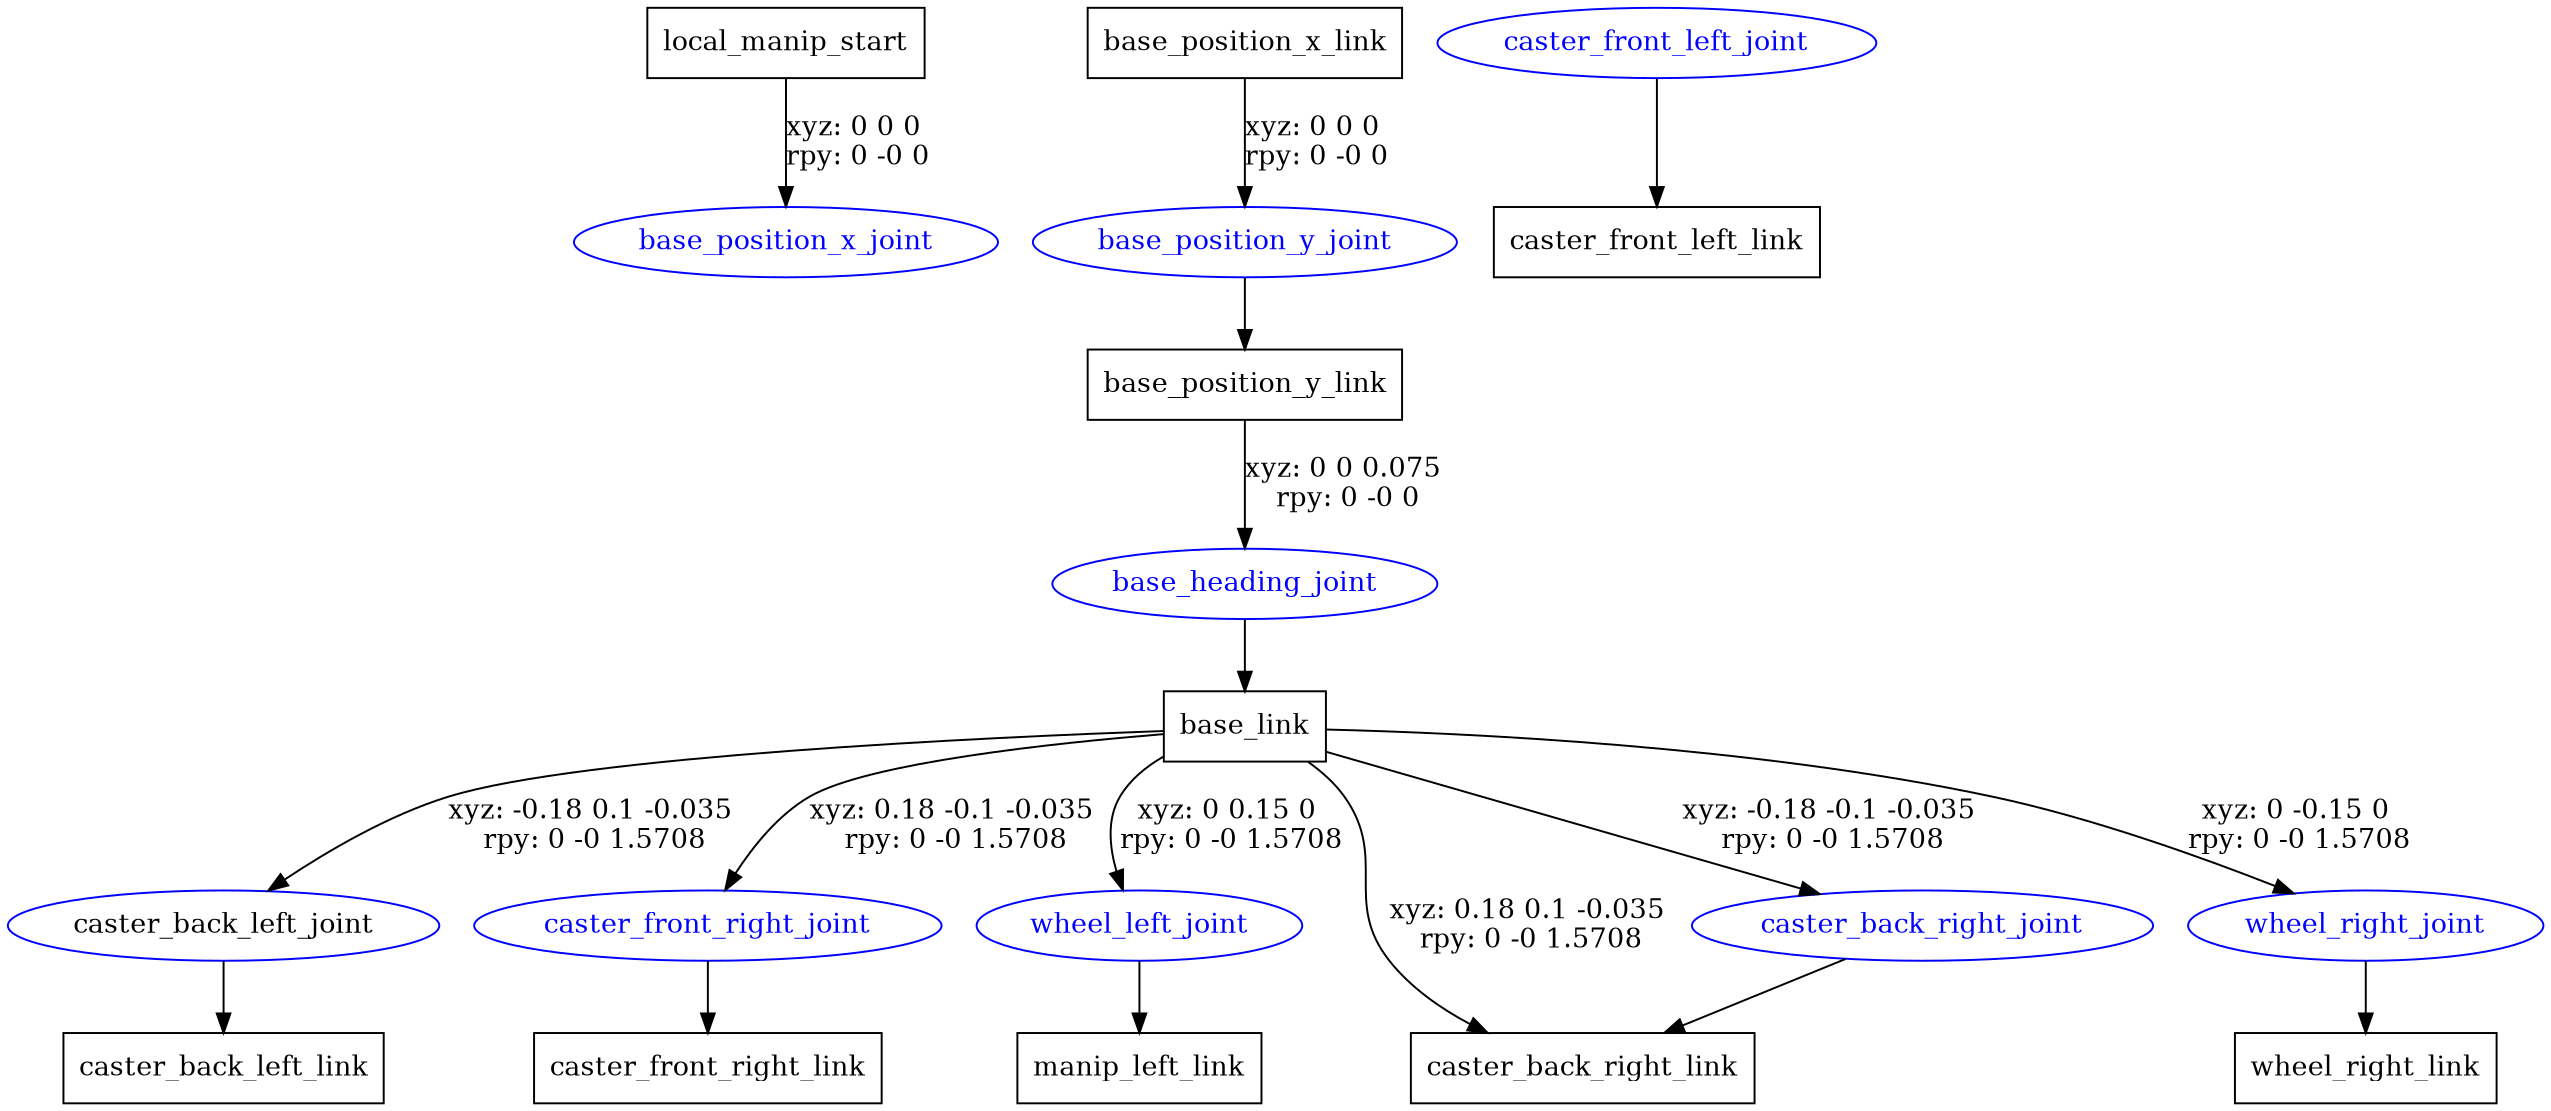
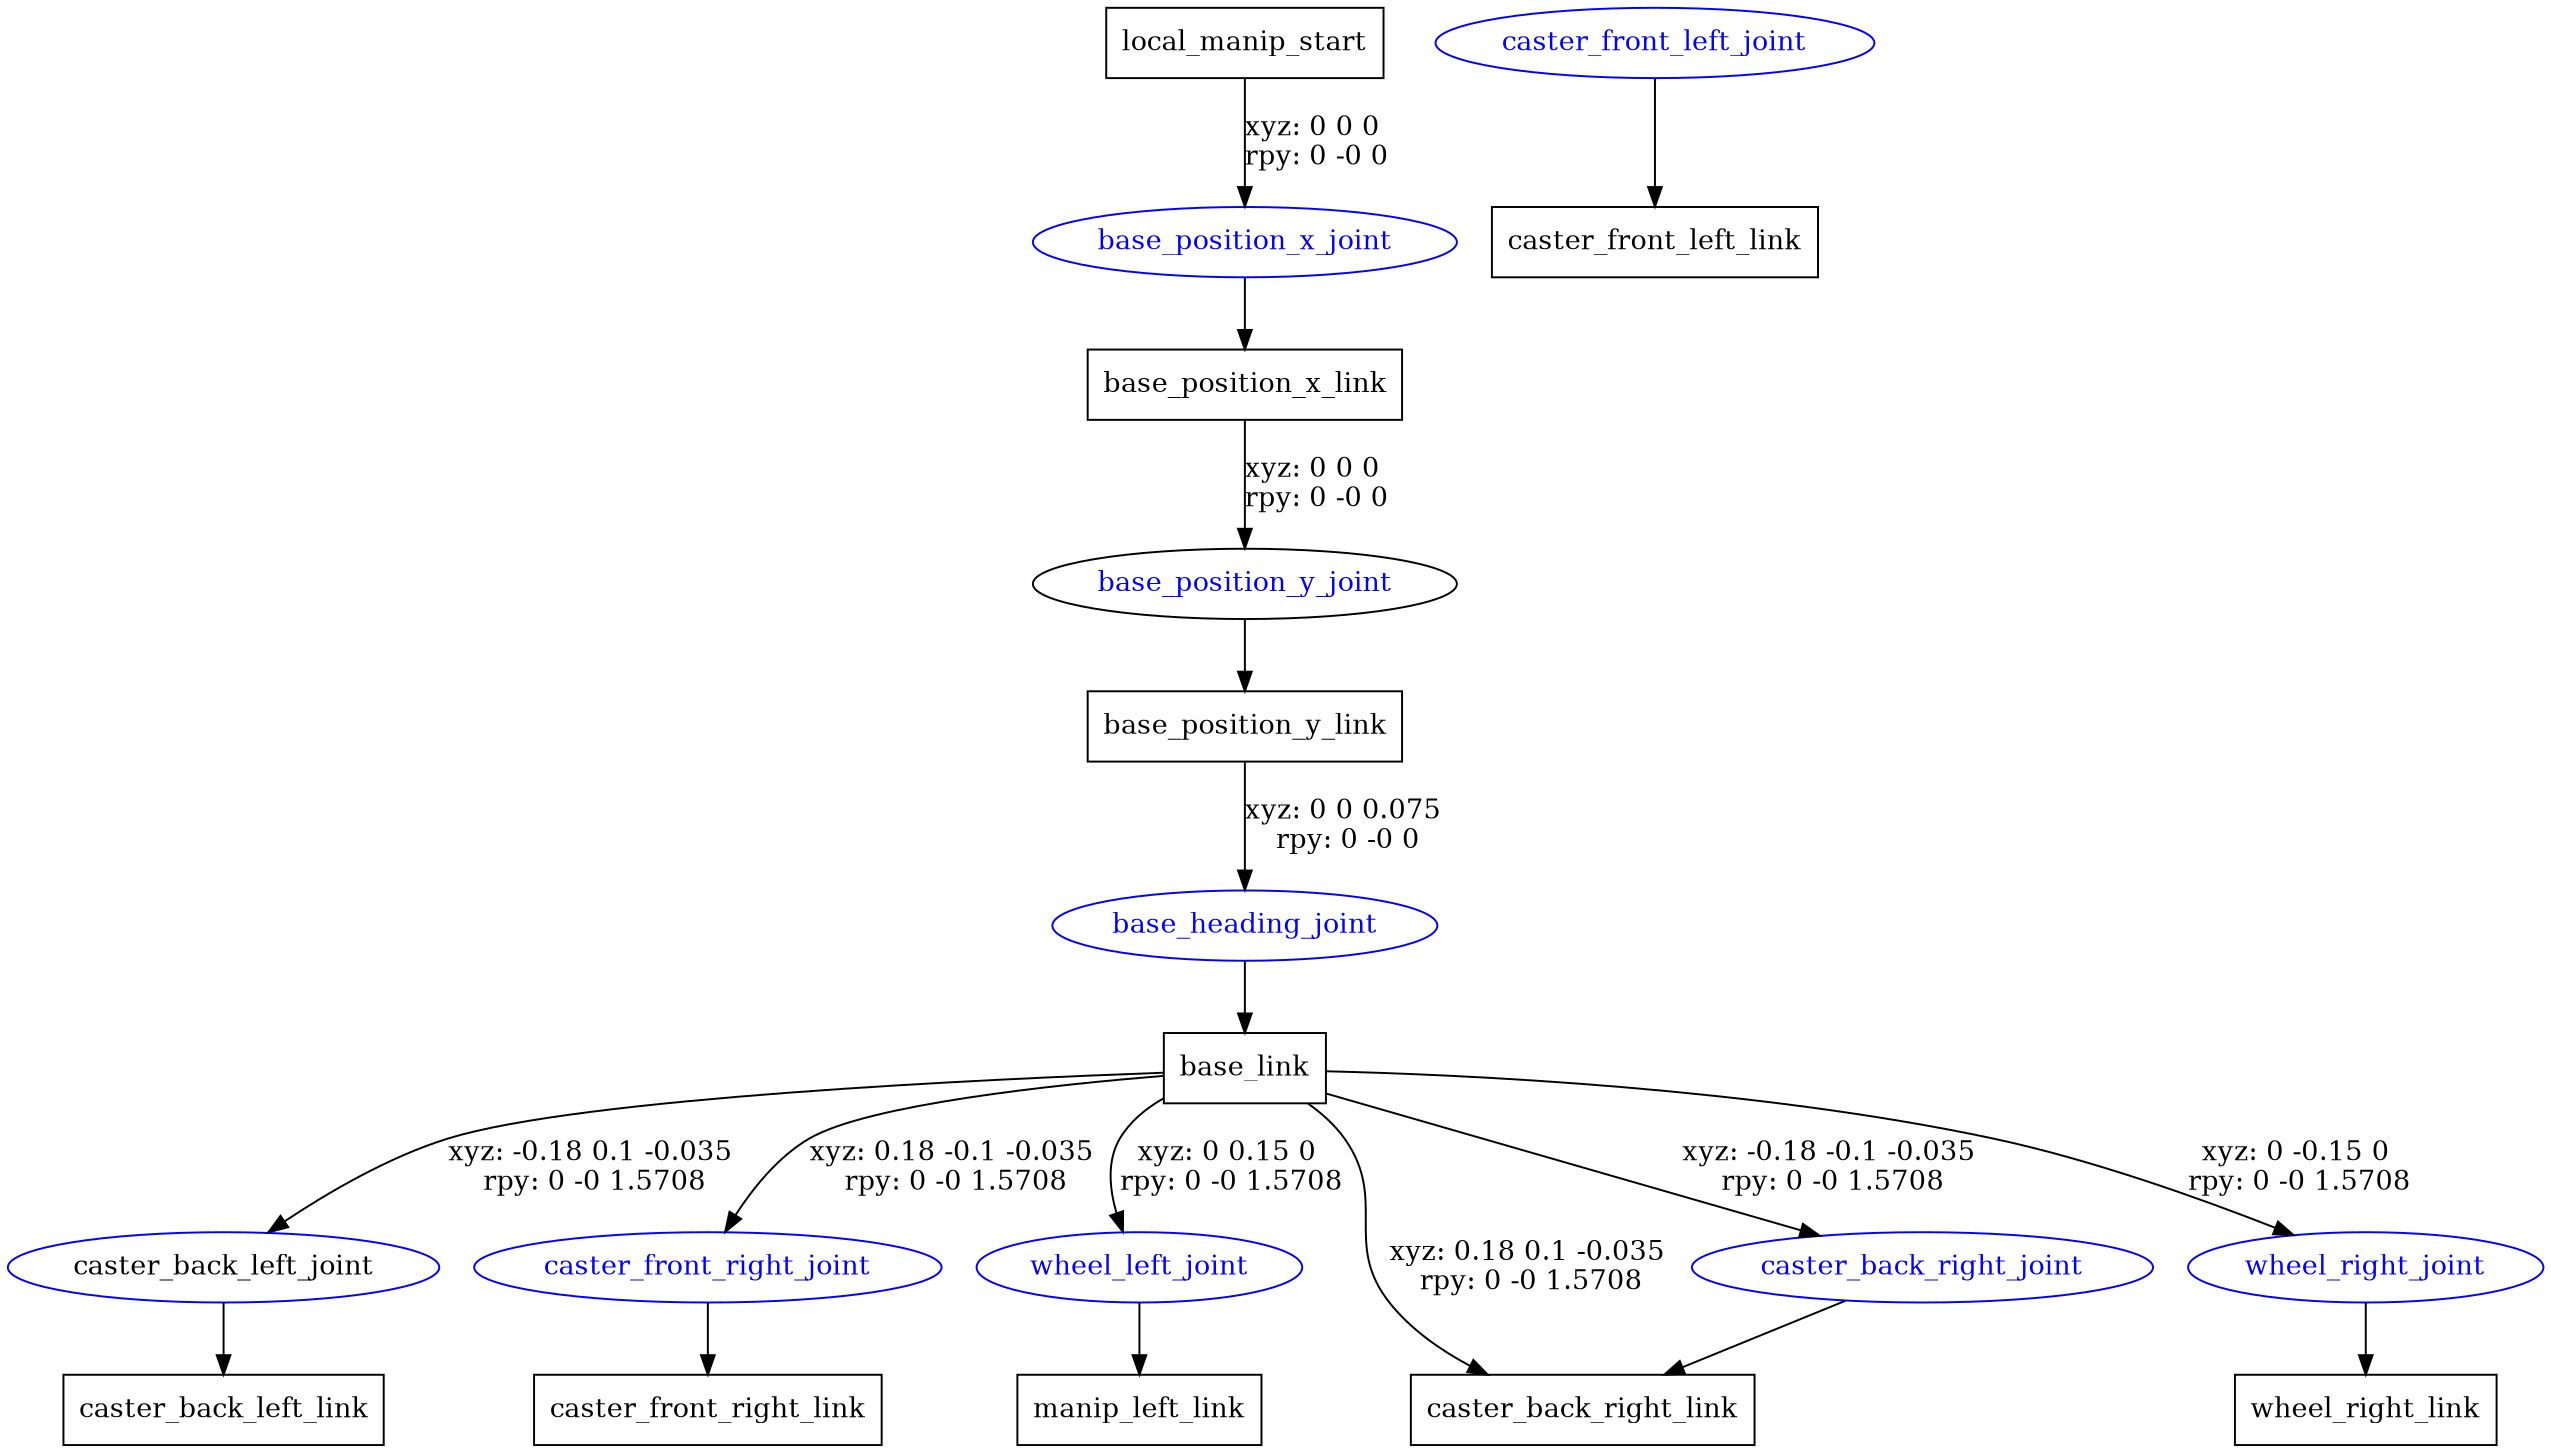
(1245, 242) -> (1245, 584)
none -> (1245, 304)
